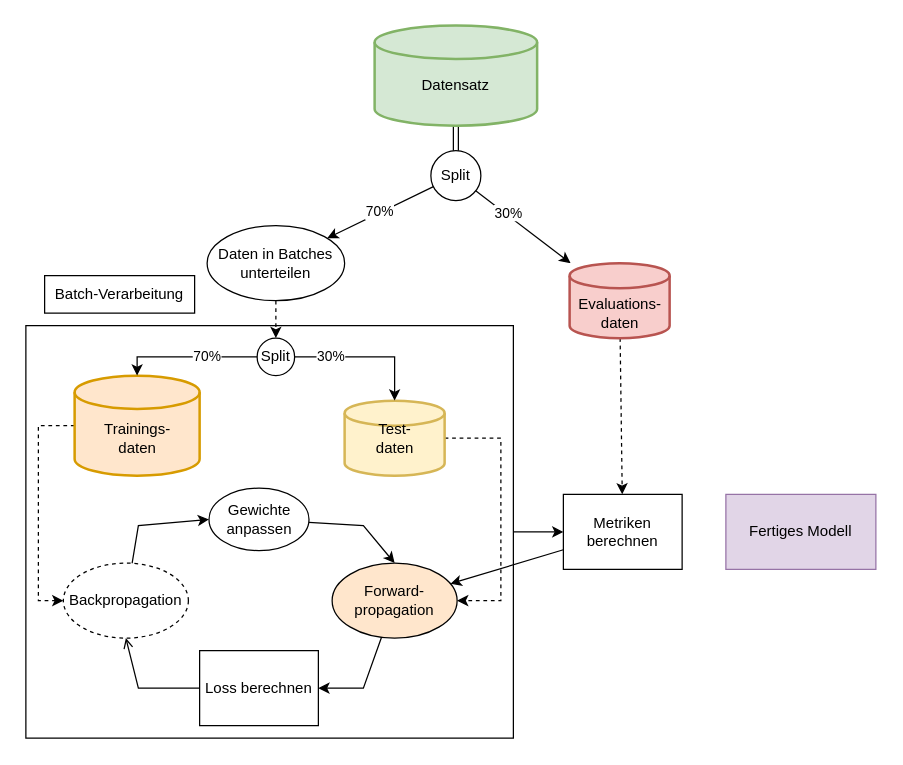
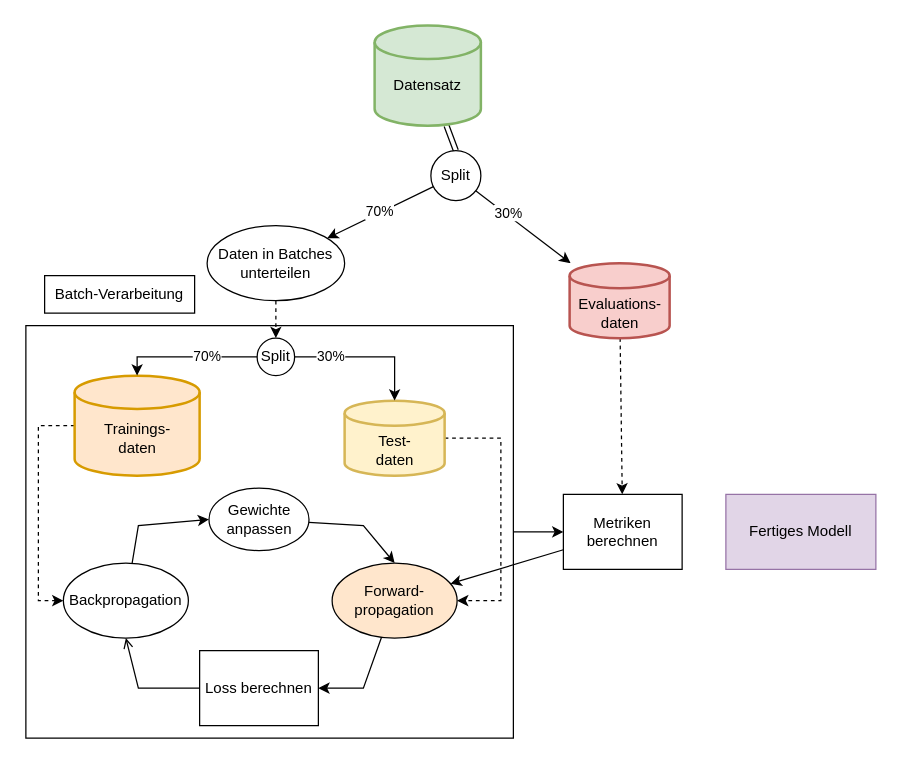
(456, 76) -> (428, 76)
(394, 438) -> (394, 451)
(126, 601) -> (126, 601)
